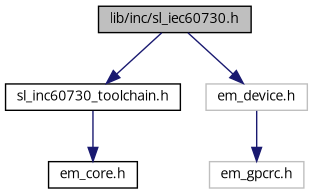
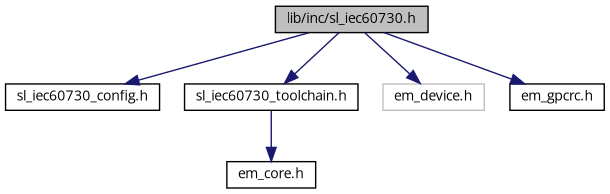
none -> (83, 97)
(93, 97) -> (271, 97)
(257, 129) -> (448, 56)
(257, 175) -> (557, 97)
